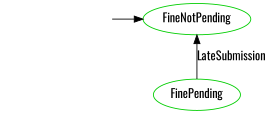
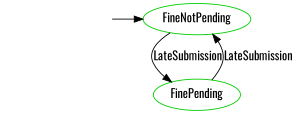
none -> (152, 53)
